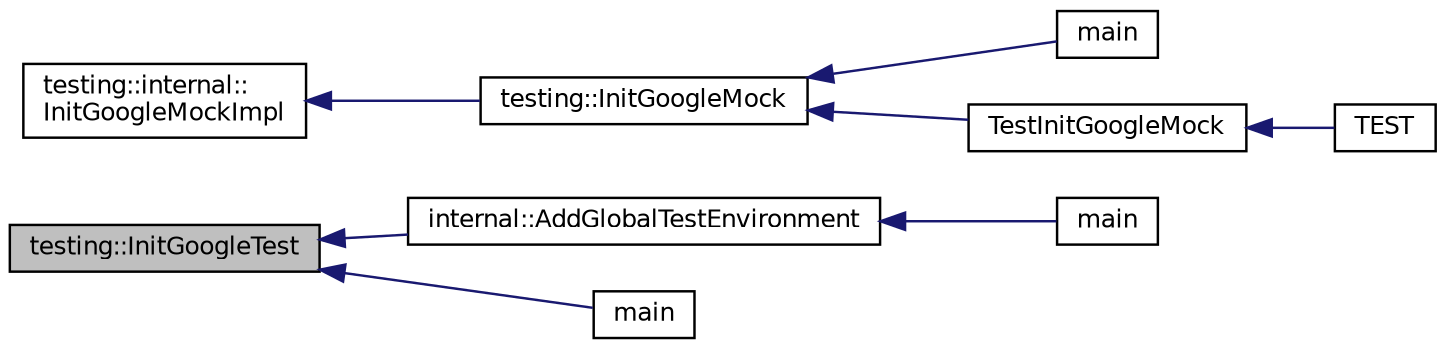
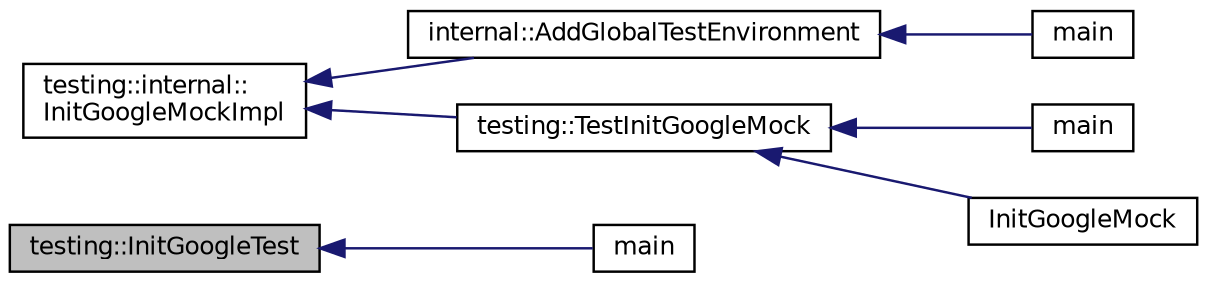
(644, 101) -> (644, 128)
(1107, 128) -> (1083, 221)
(1385, 128) -> none
(376, 236) -> (402, 68)
